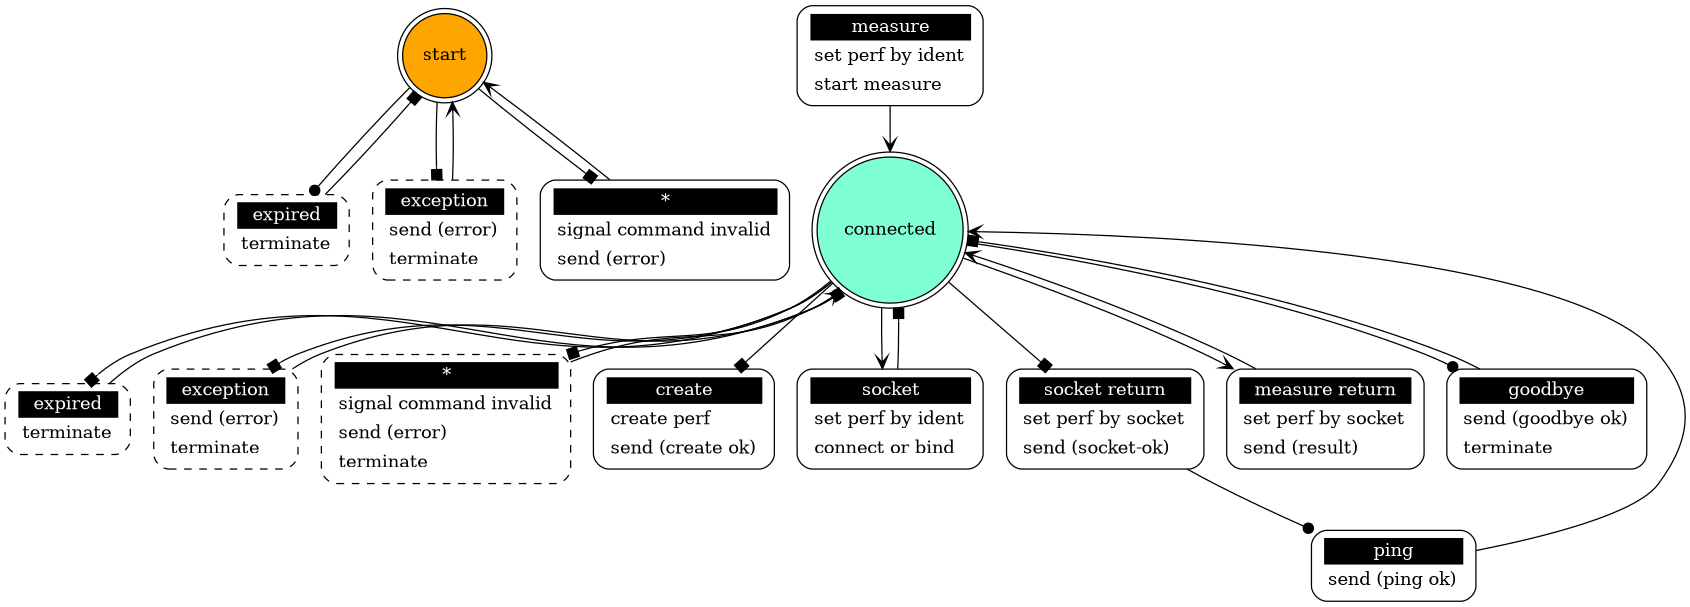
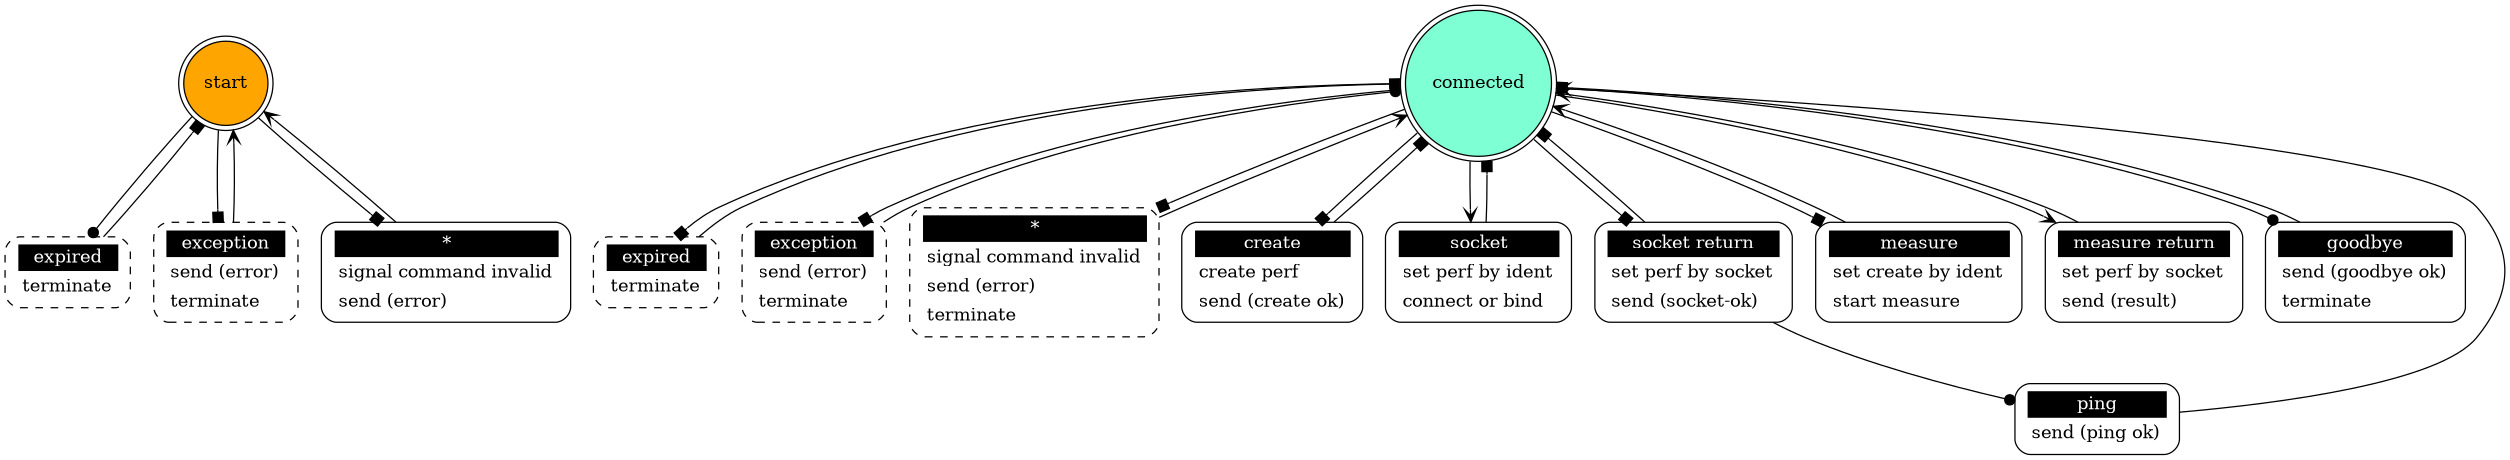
(889, 56) -> (1918, 272)
none -> (1683, 161)
none -> (1598, 181)
none -> (1375, 186)
